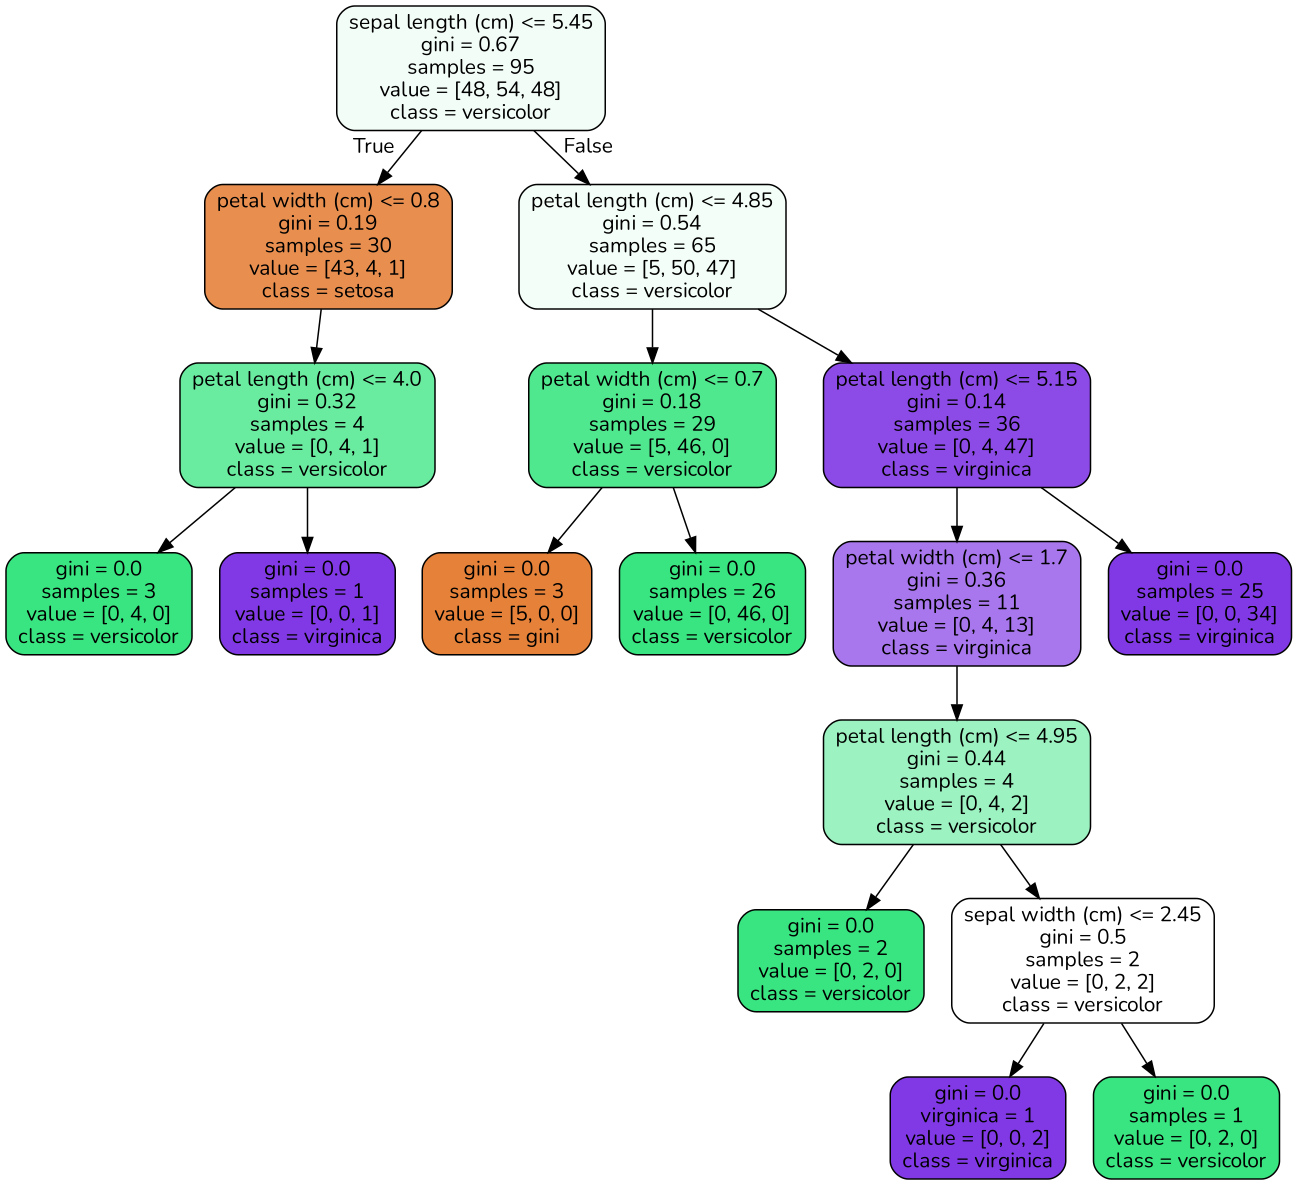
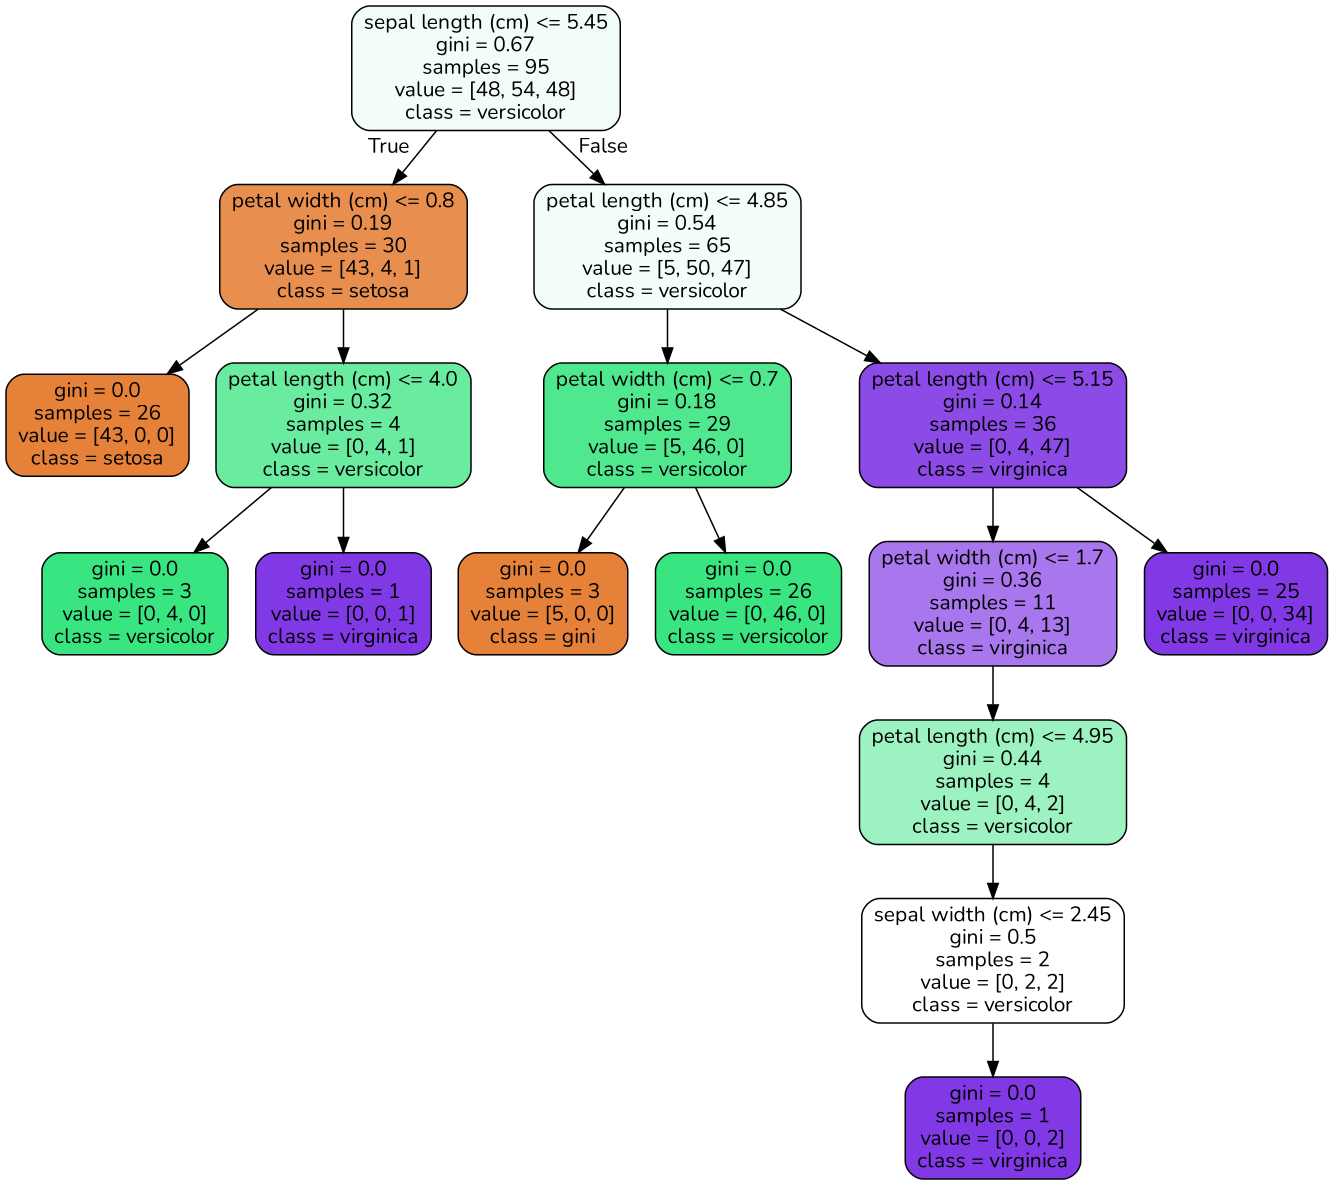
none -> (98, 425)
(831, 961) -> none
(978, 1128) -> (993, 1128)
(1186, 1128) -> none
